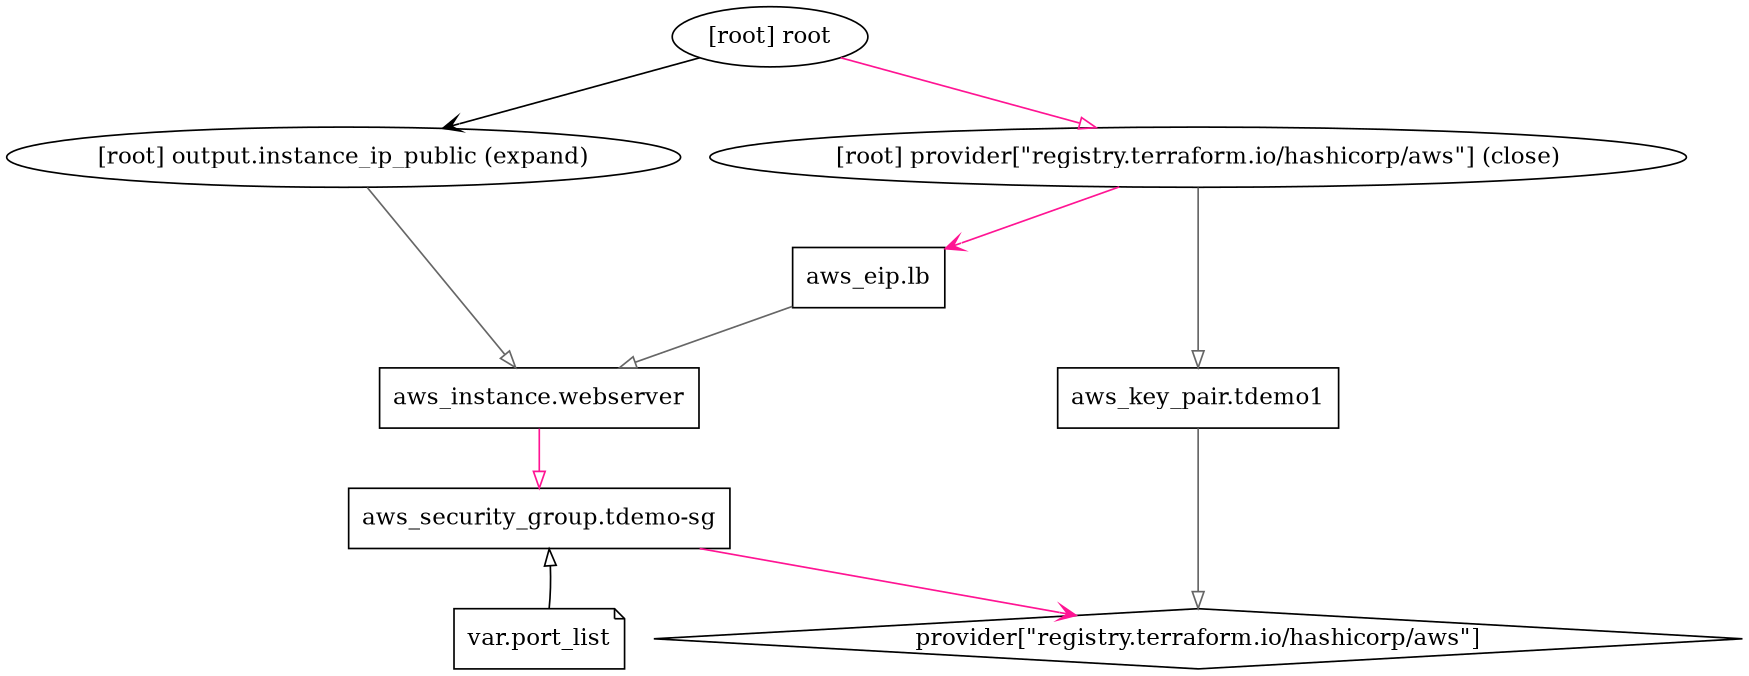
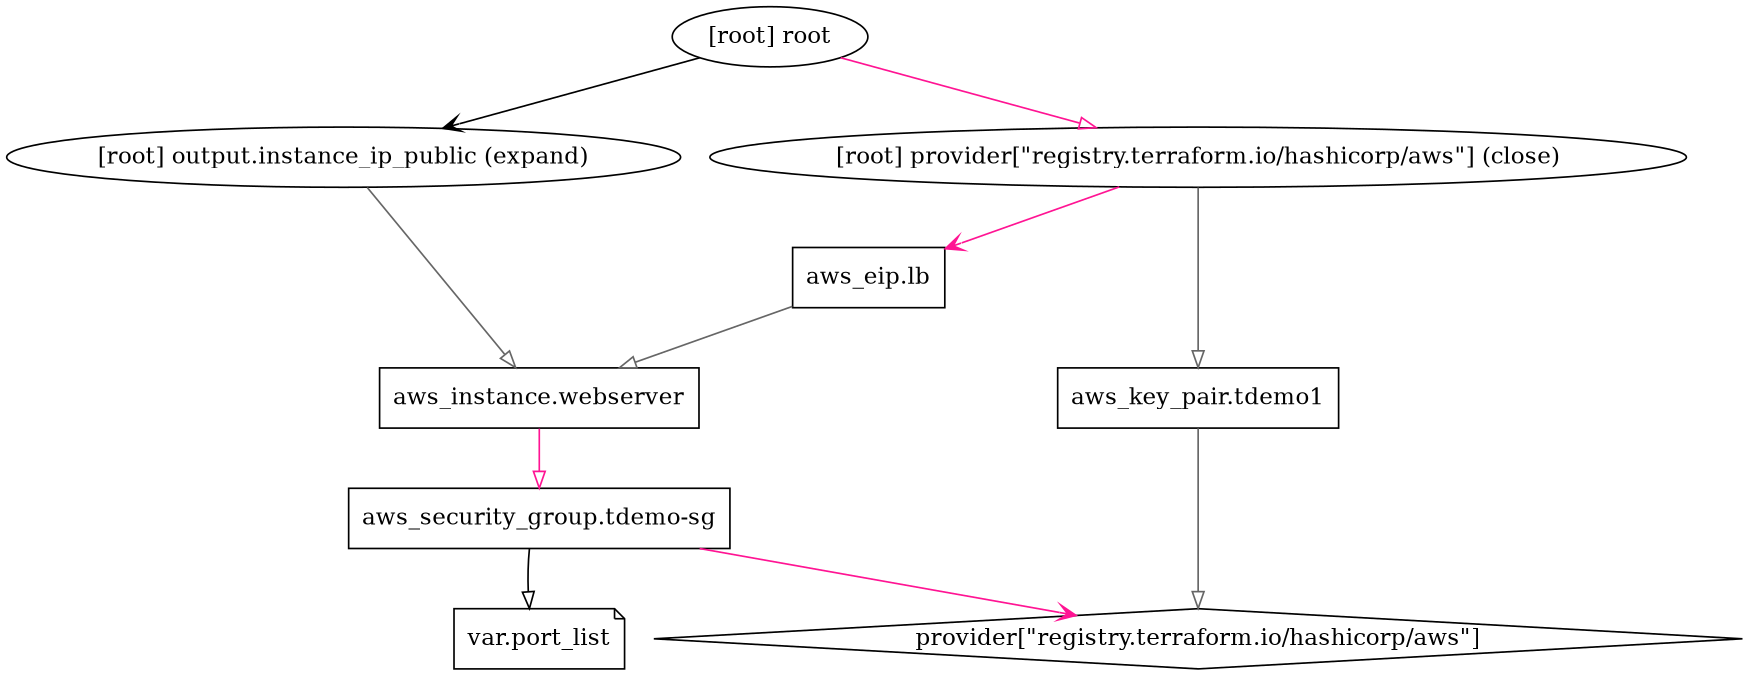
(550, 587) -> (528, 570)
